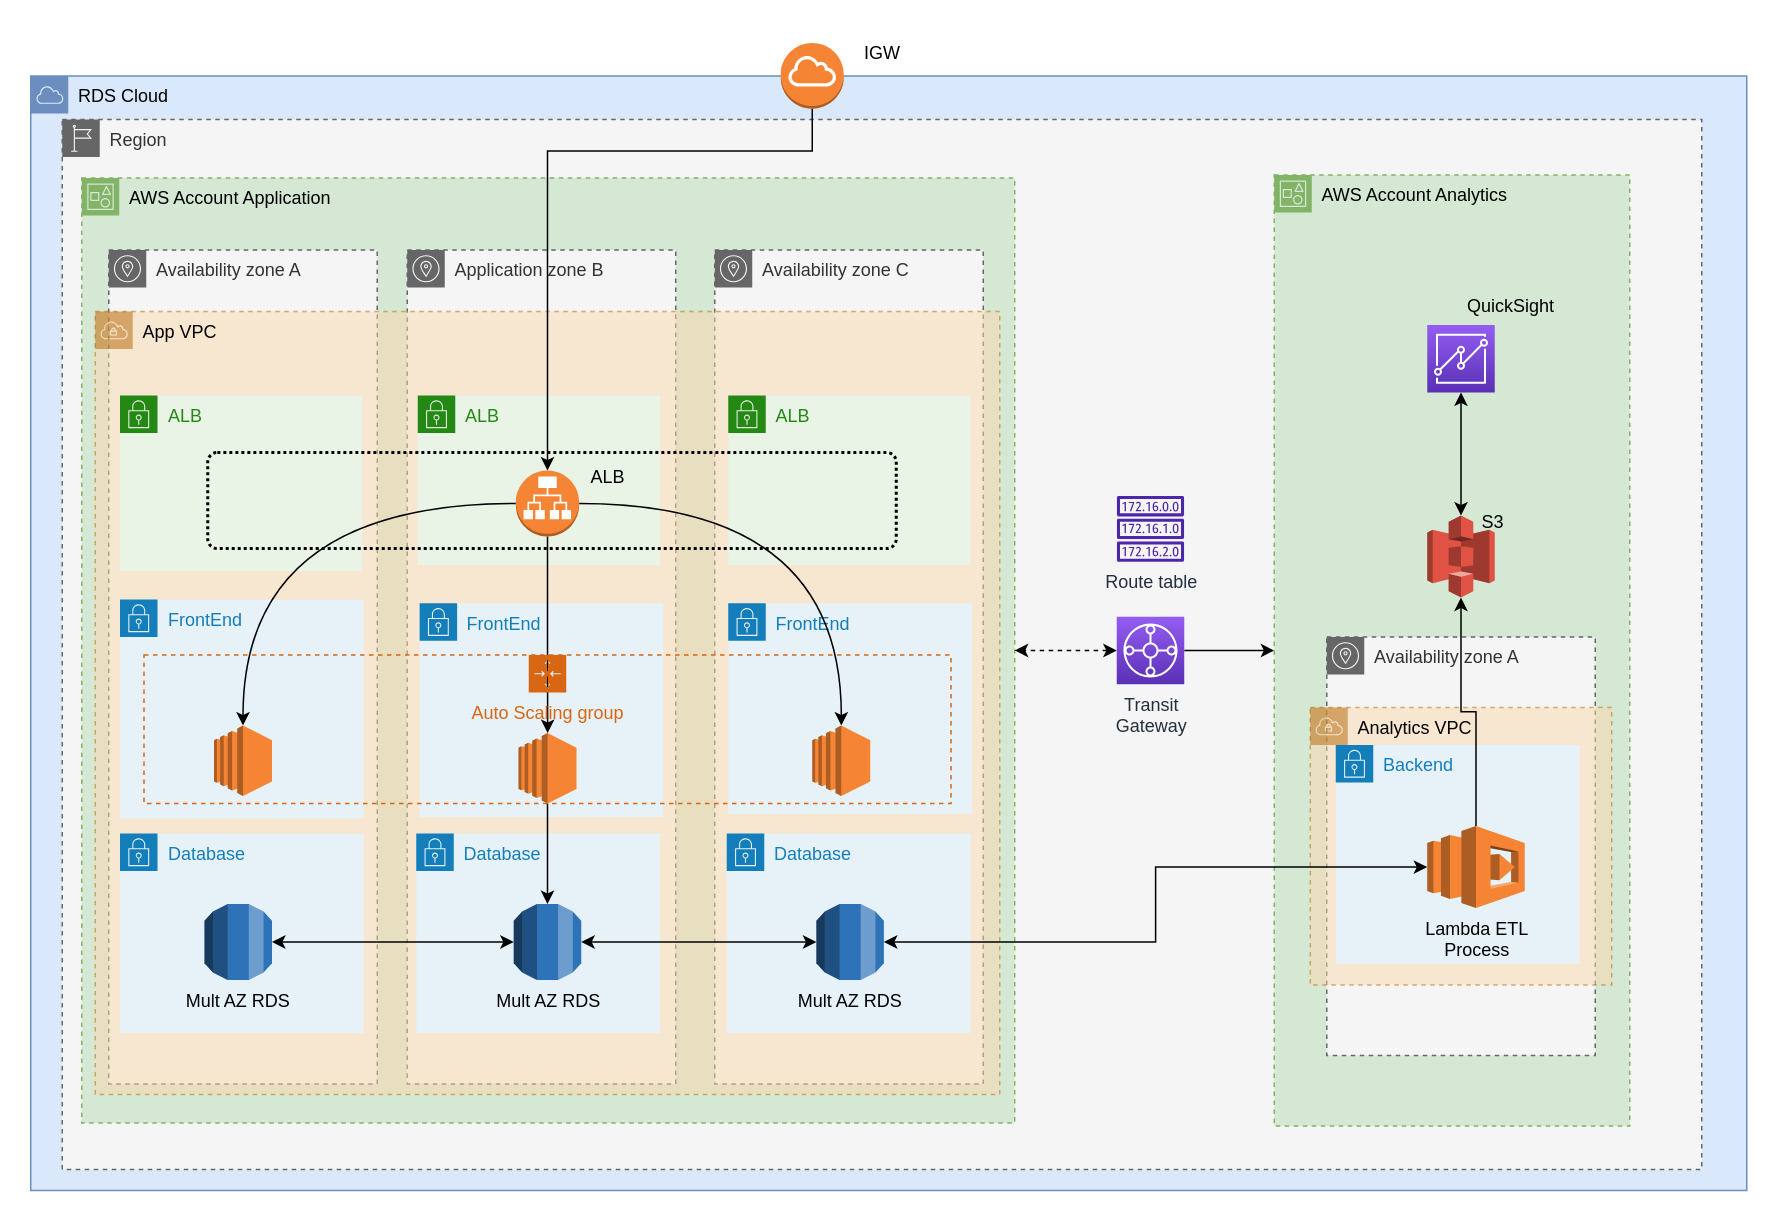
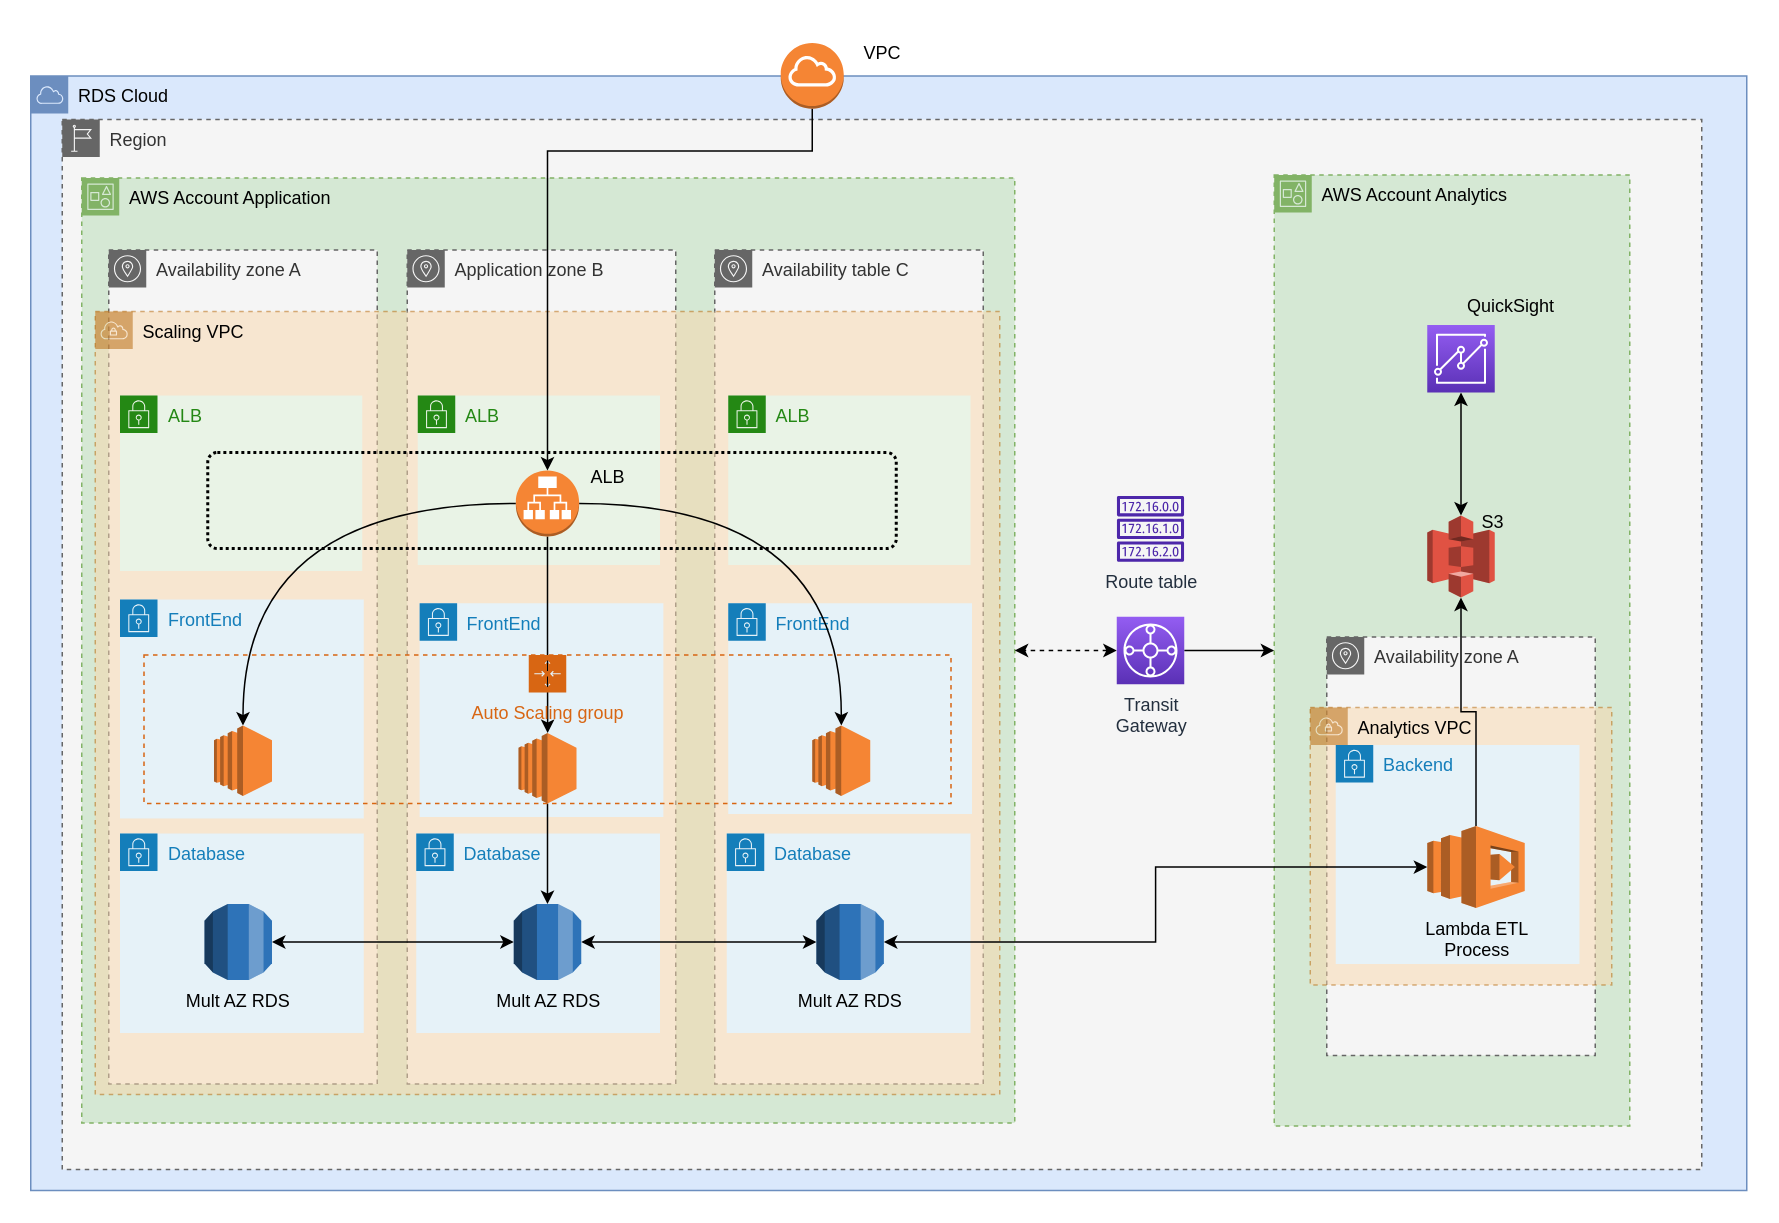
(883, 53) -> (883, 53)
(842, 271) -> (845, 271)
(176, 333) -> (192, 333)
